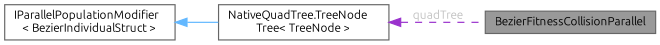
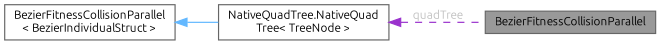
(90, 22) -> (90, 22)
(304, 22) -> (304, 22)
